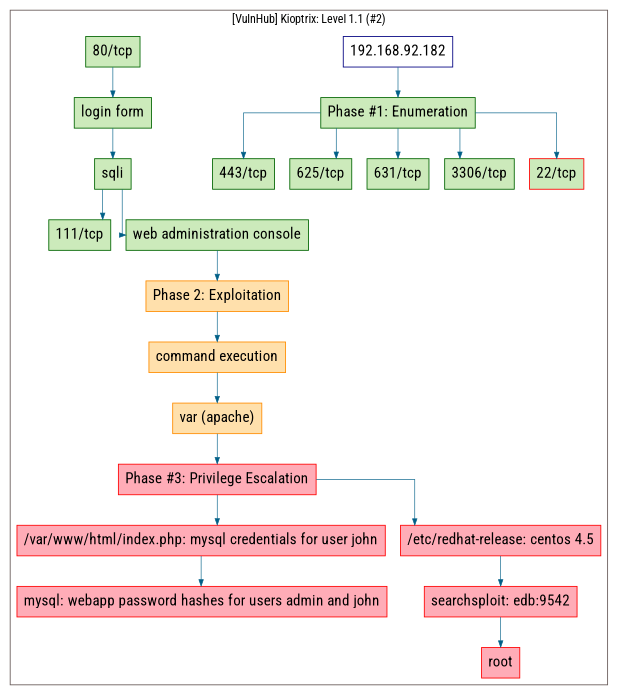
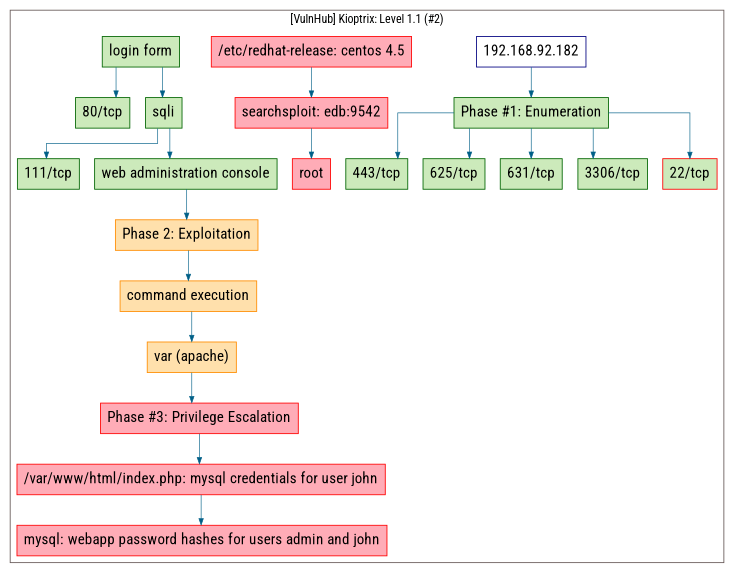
(113, 79) -> (116, 79)
(385, 479) -> none
